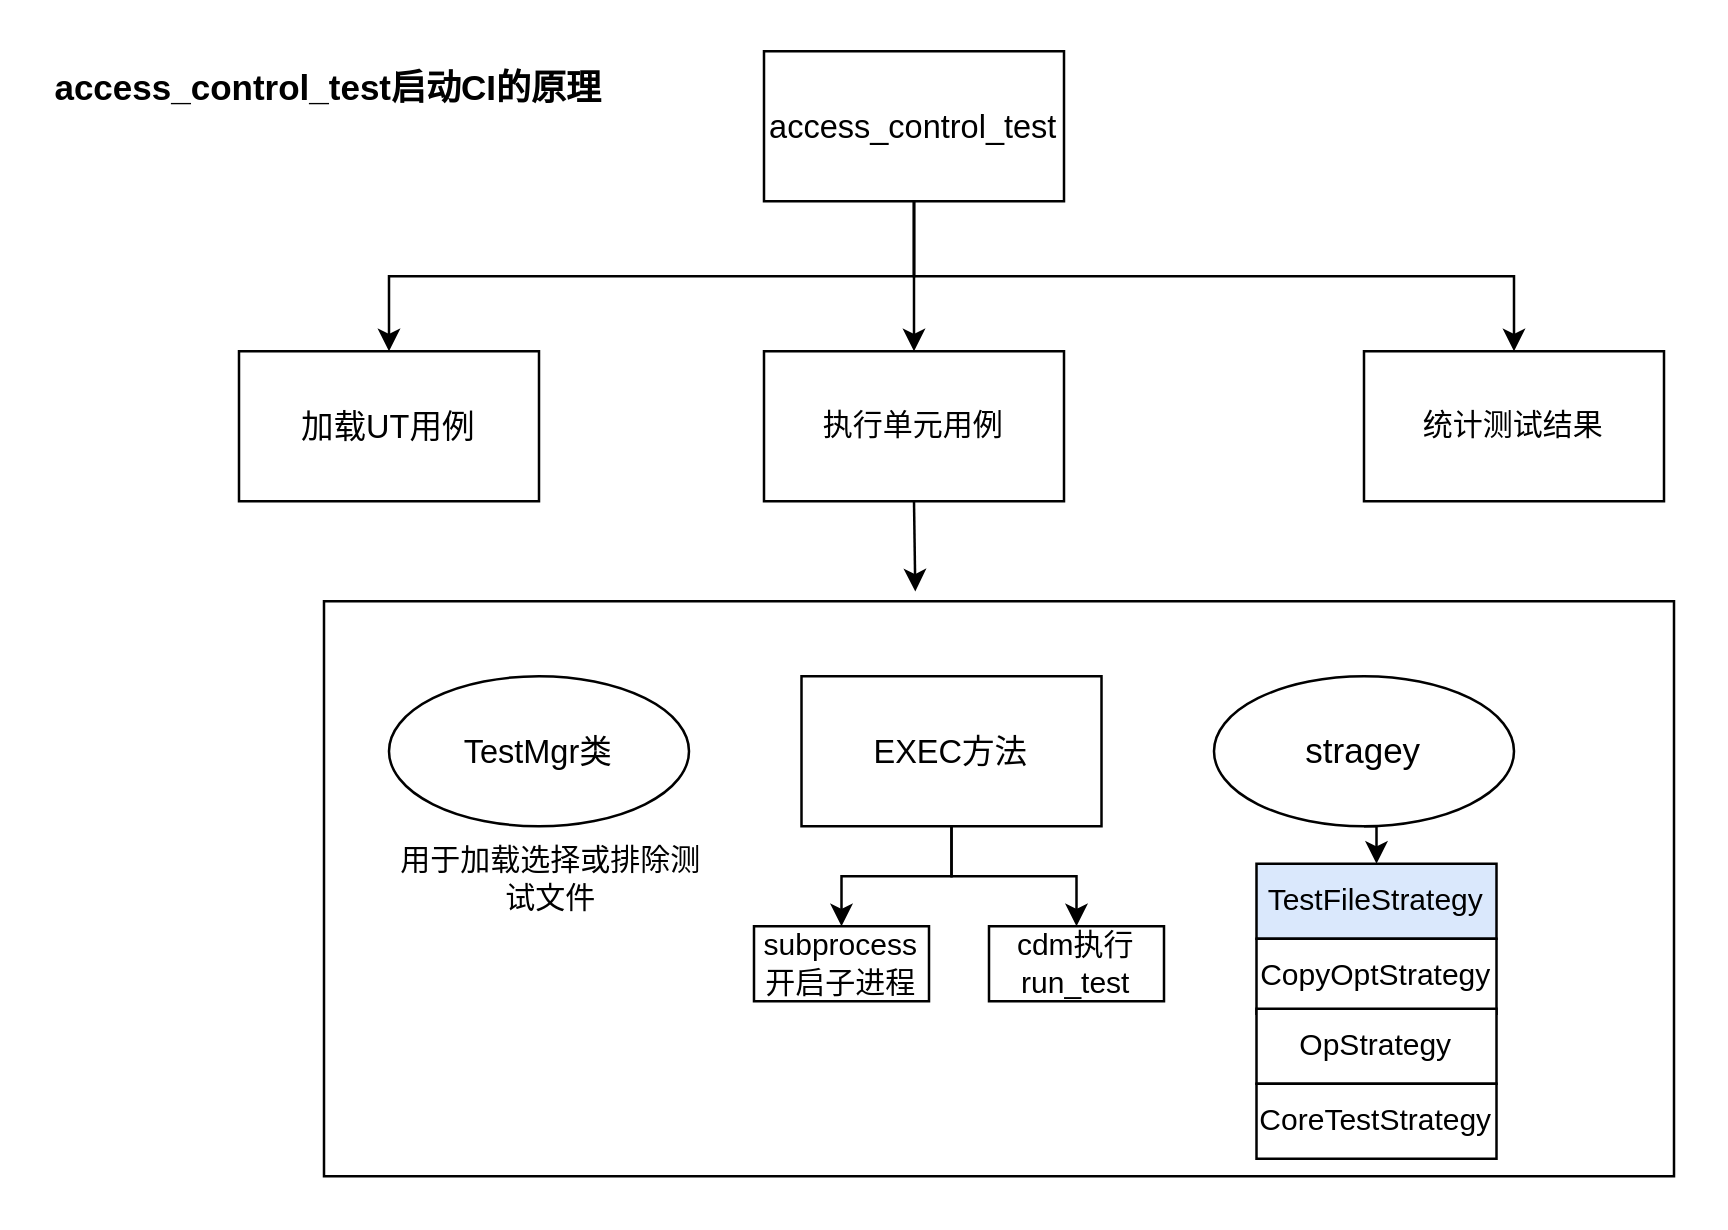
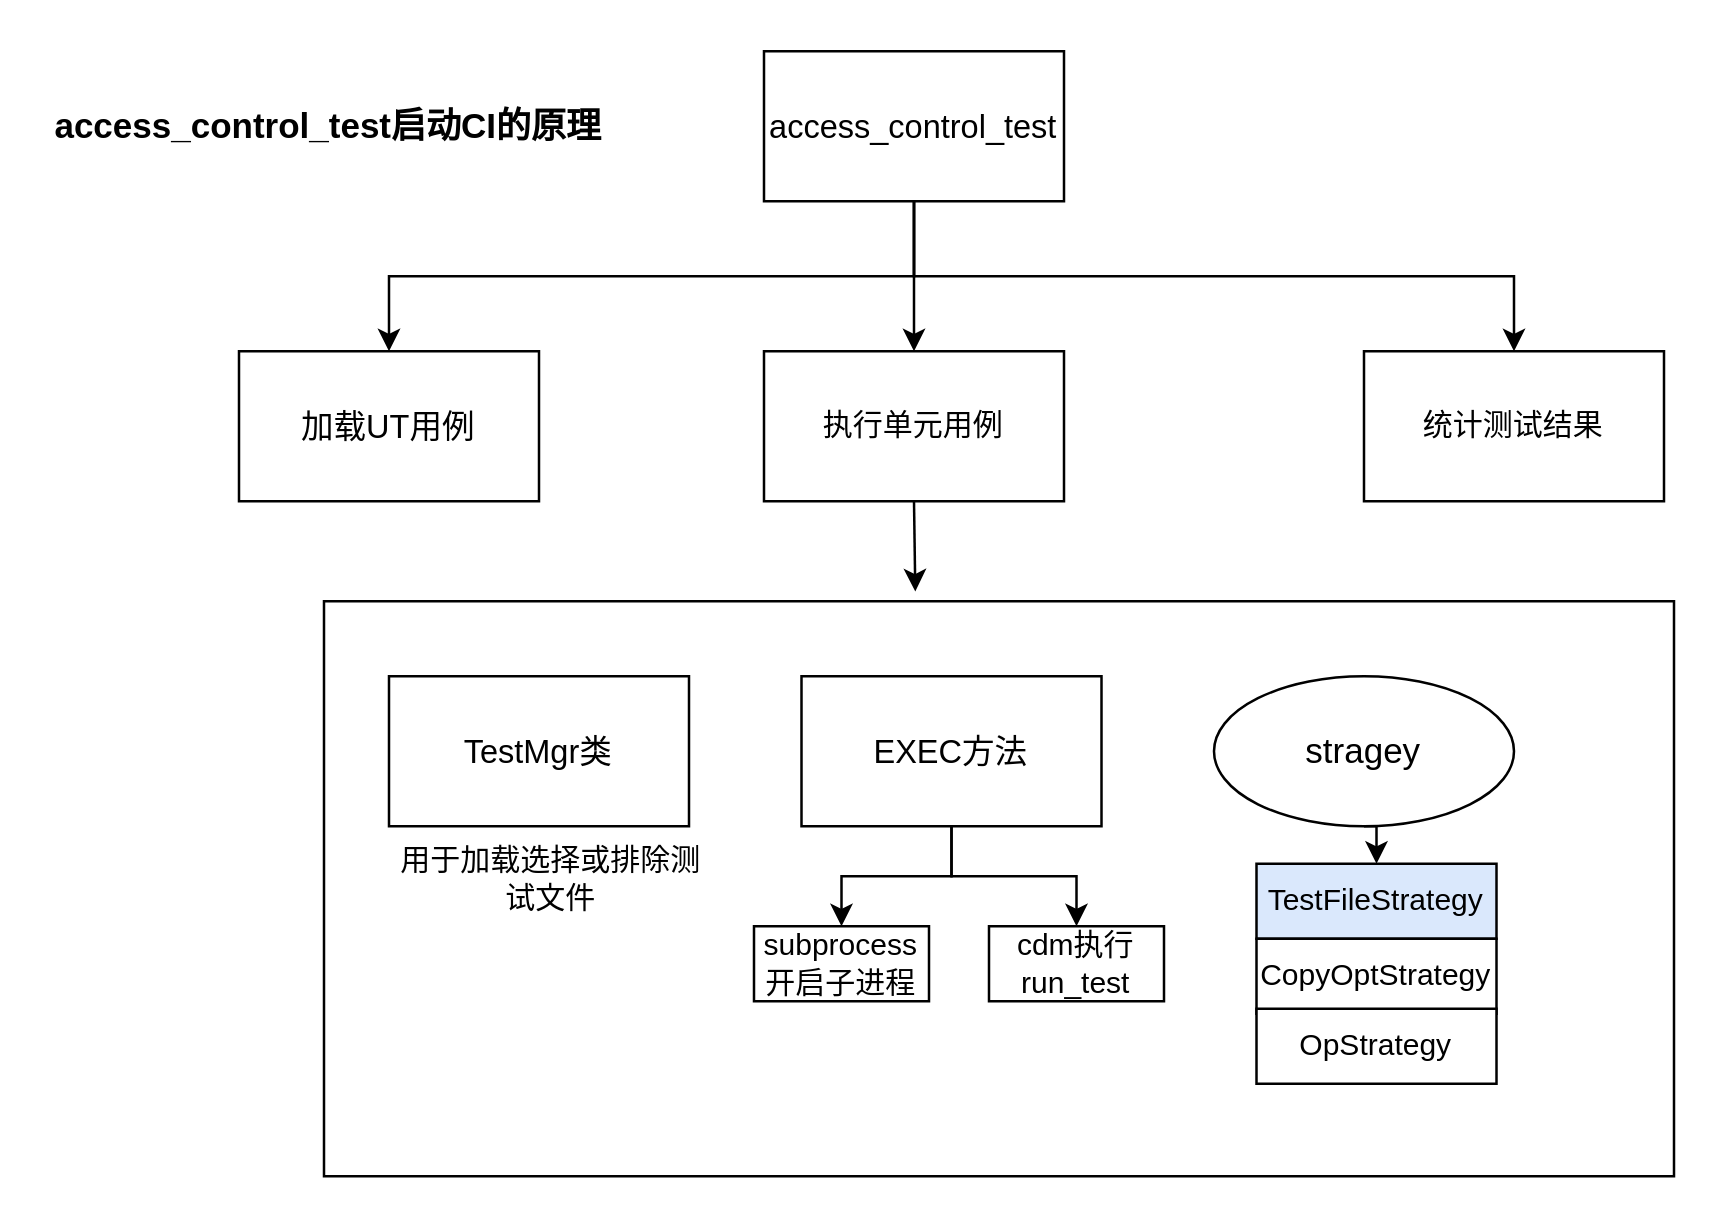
(329, 89) -> (329, 126)
(539, 751) -> (539, 751)
(1376, 1121) -> none
